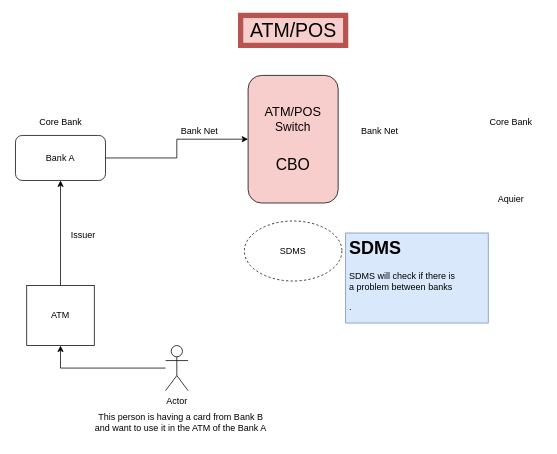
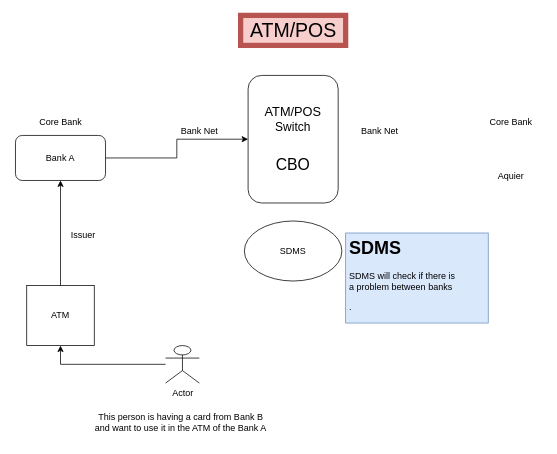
(293, 139) -> (293, 139)
(510, 199) -> (510, 177)
(293, 251) -> (293, 251)
(177, 368) -> (182, 364)
